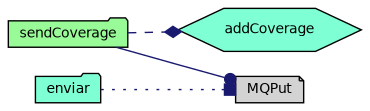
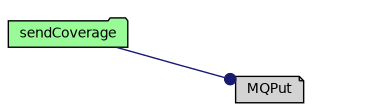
(270, 30) -> none
(68, 90) -> none
